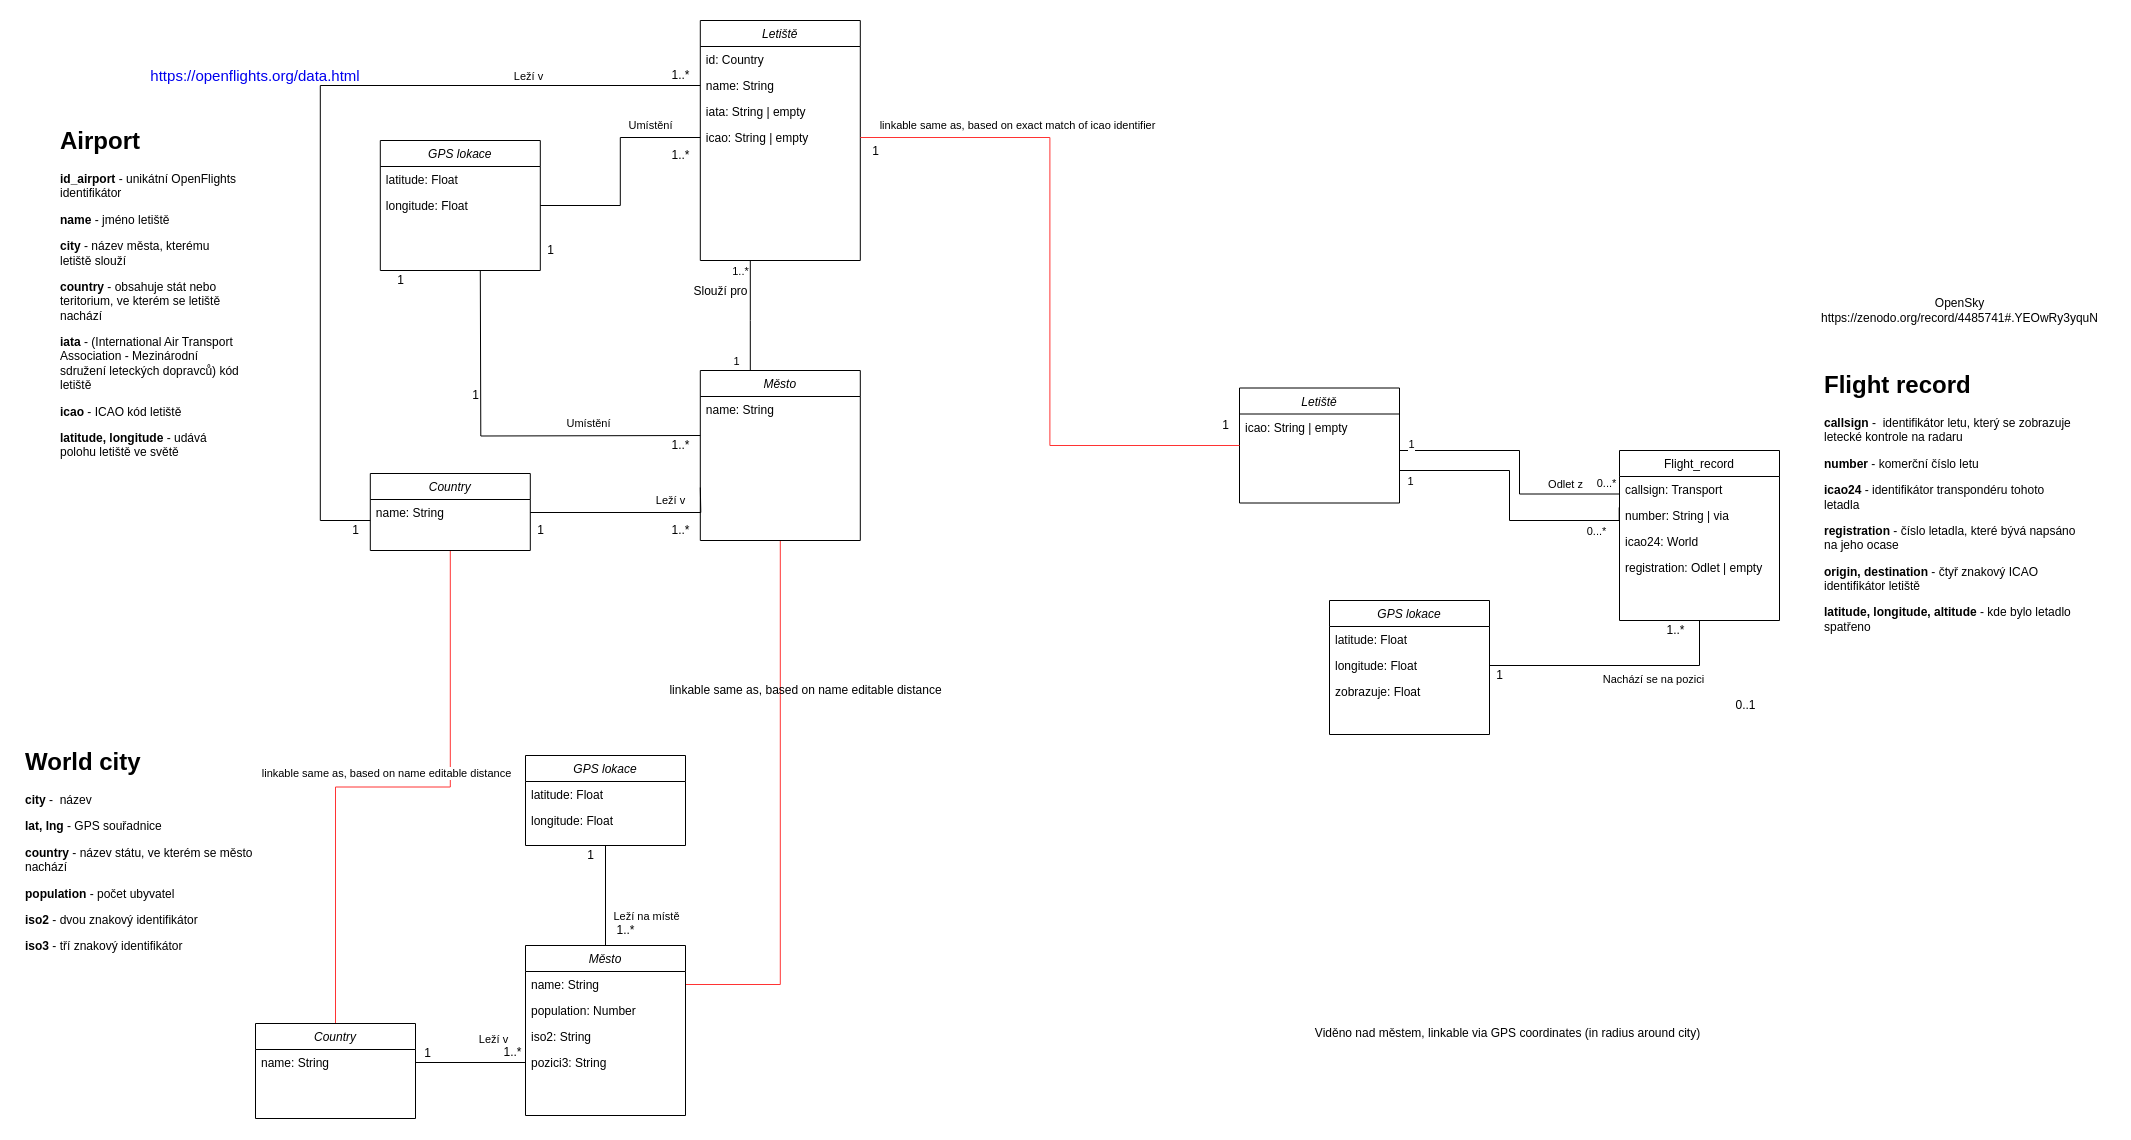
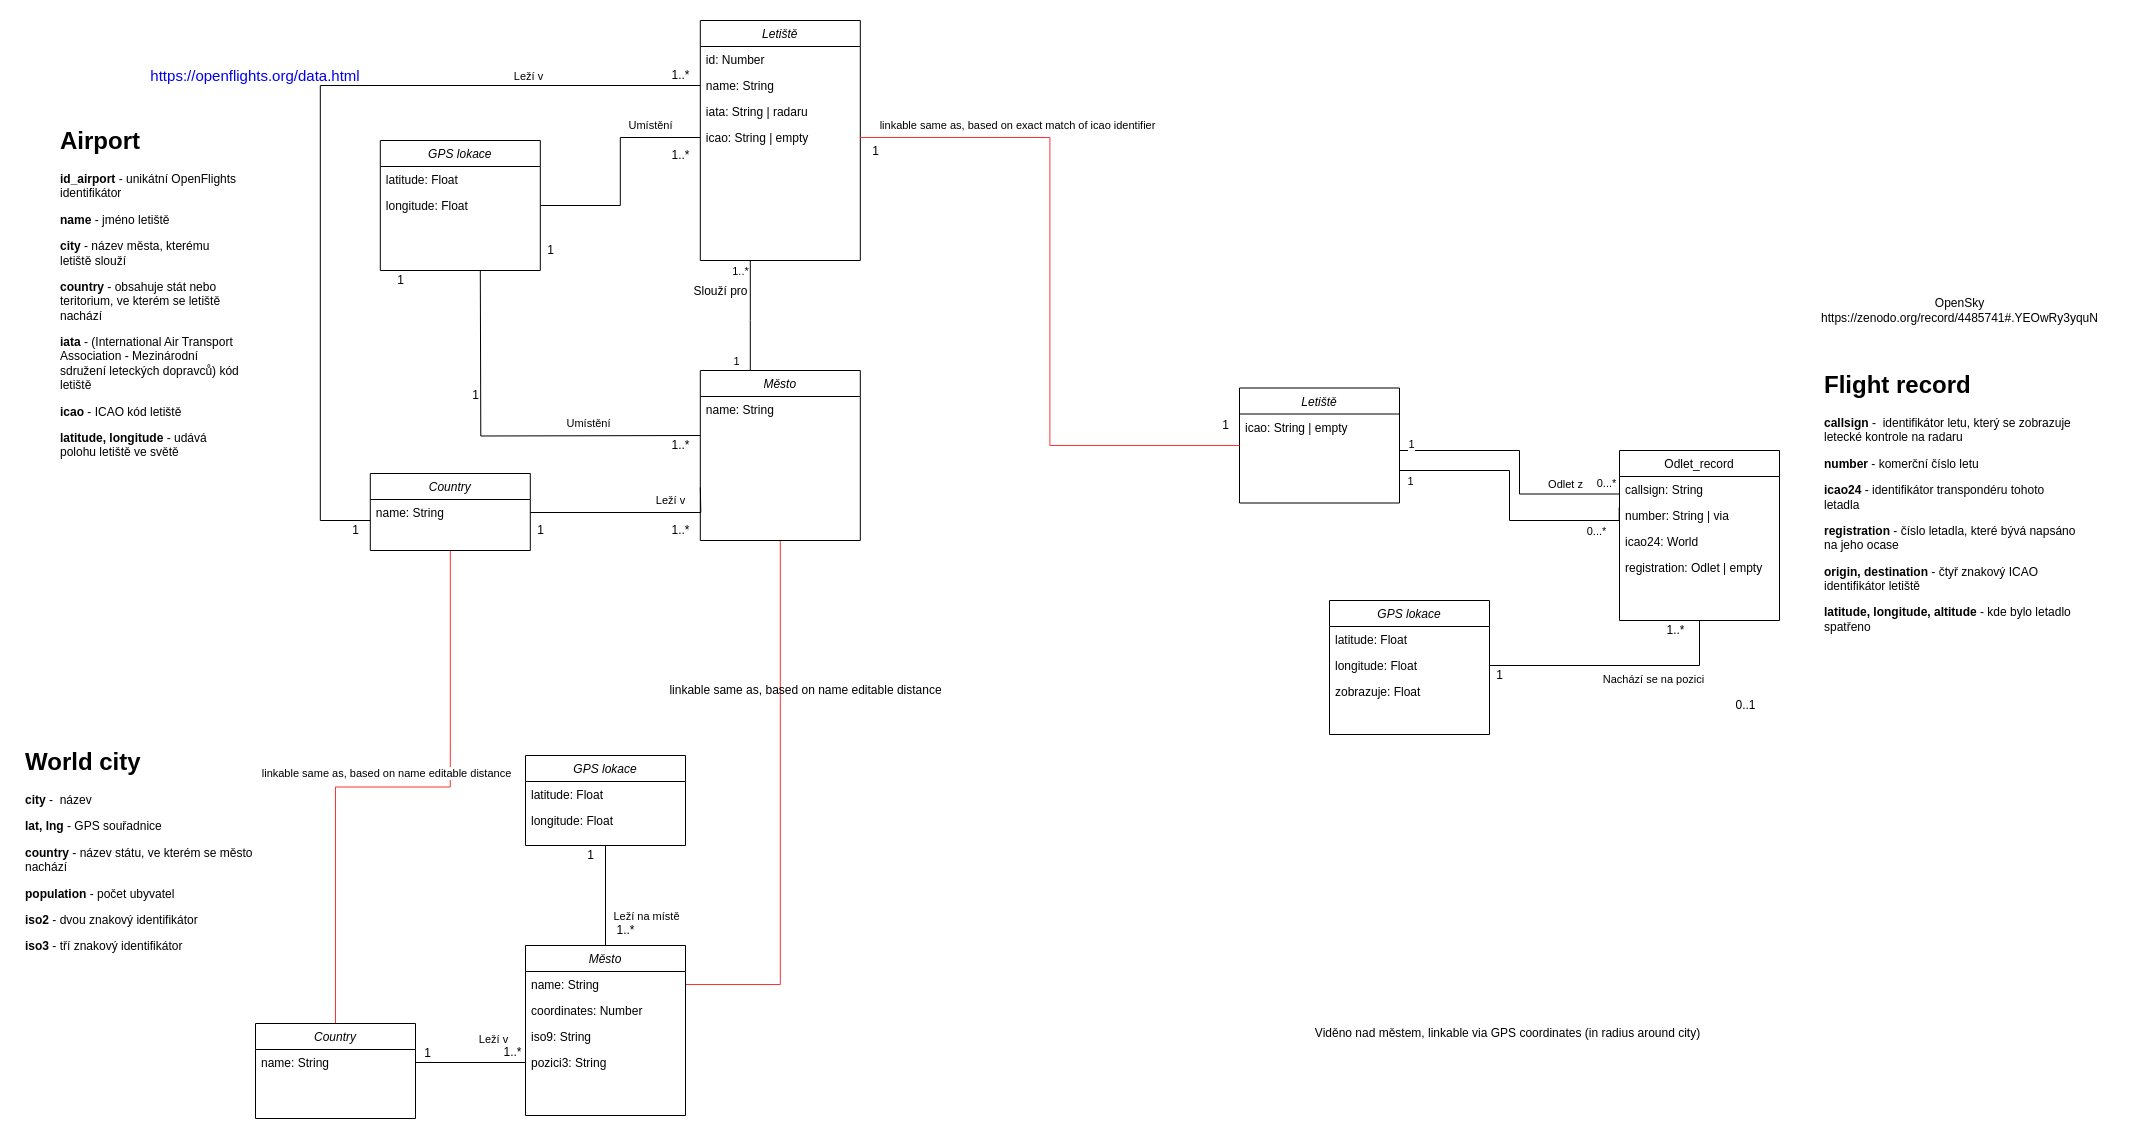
(738, 60) -> (735, 60)
(762, 112) -> (765, 112)
(1699, 464) -> (1699, 464)
(1681, 490) -> (1669, 490)
(585, 1011) -> (590, 1011)
(565, 1037) -> (565, 1037)
